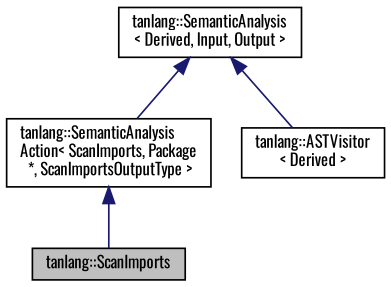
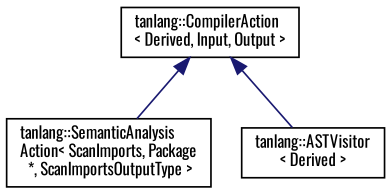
(210, 32) -> (210, 32)
(109, 264) -> none
